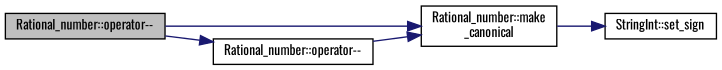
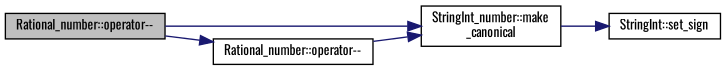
(489, 26) -> (491, 26)
